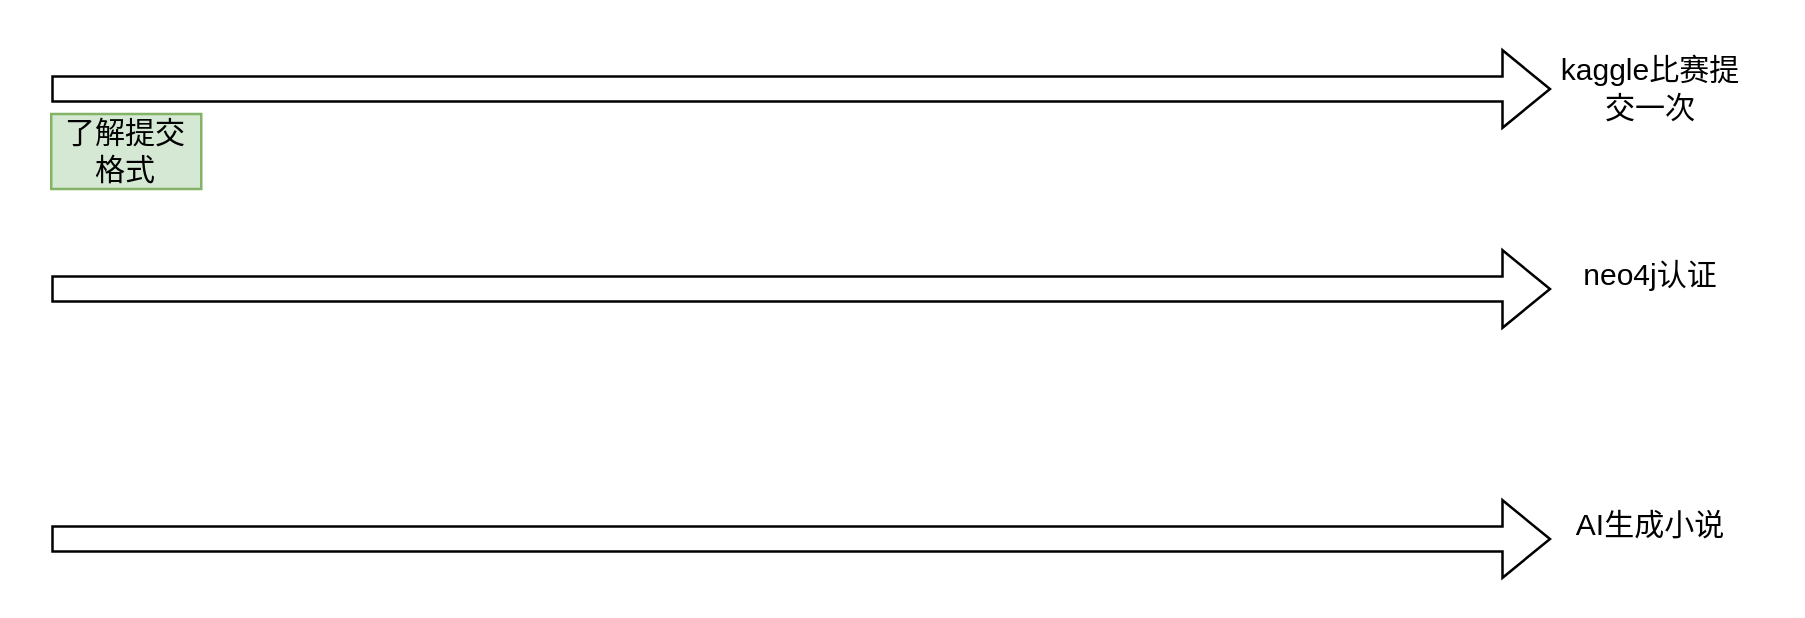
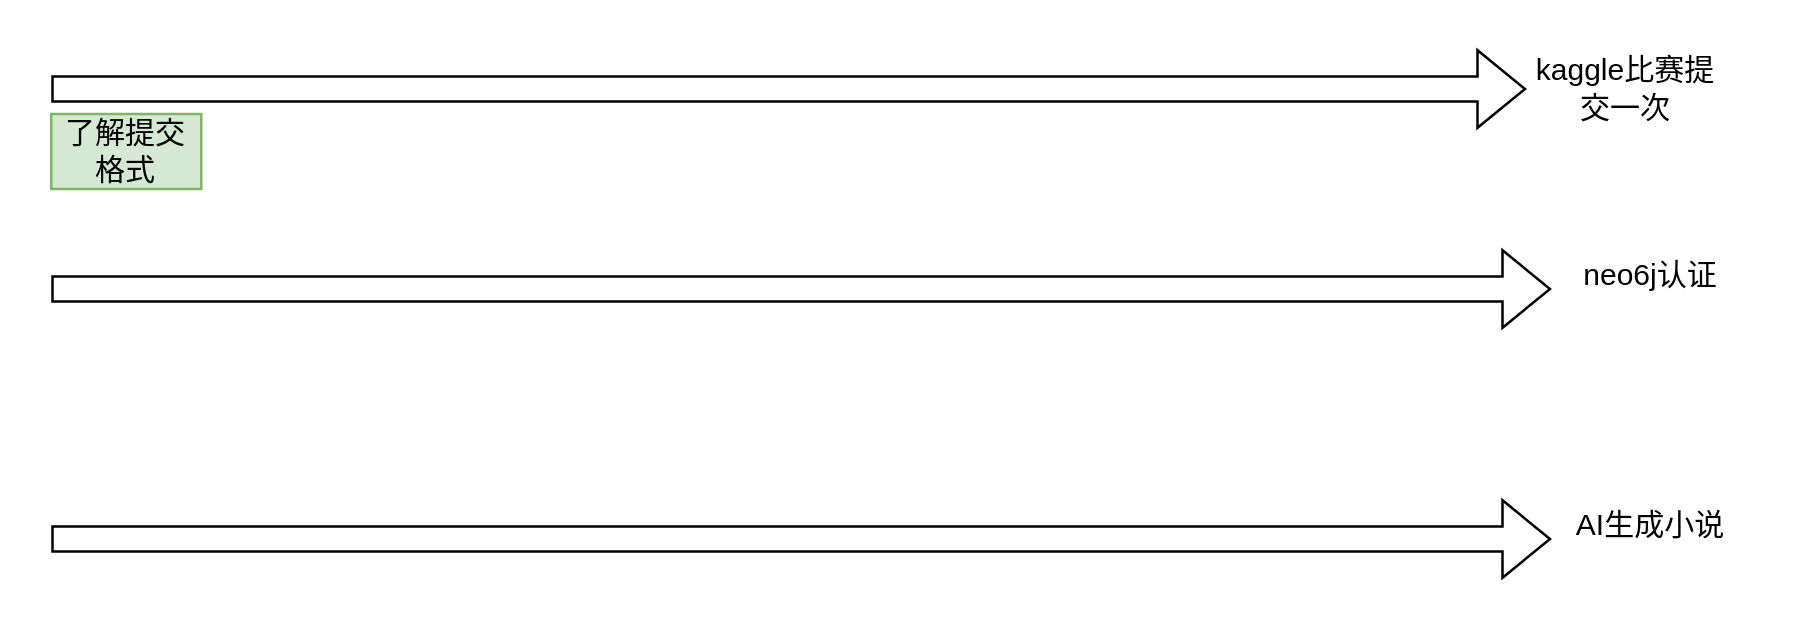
(1651, 89) -> (1626, 89)
(1651, 276) -> (1651, 276)
